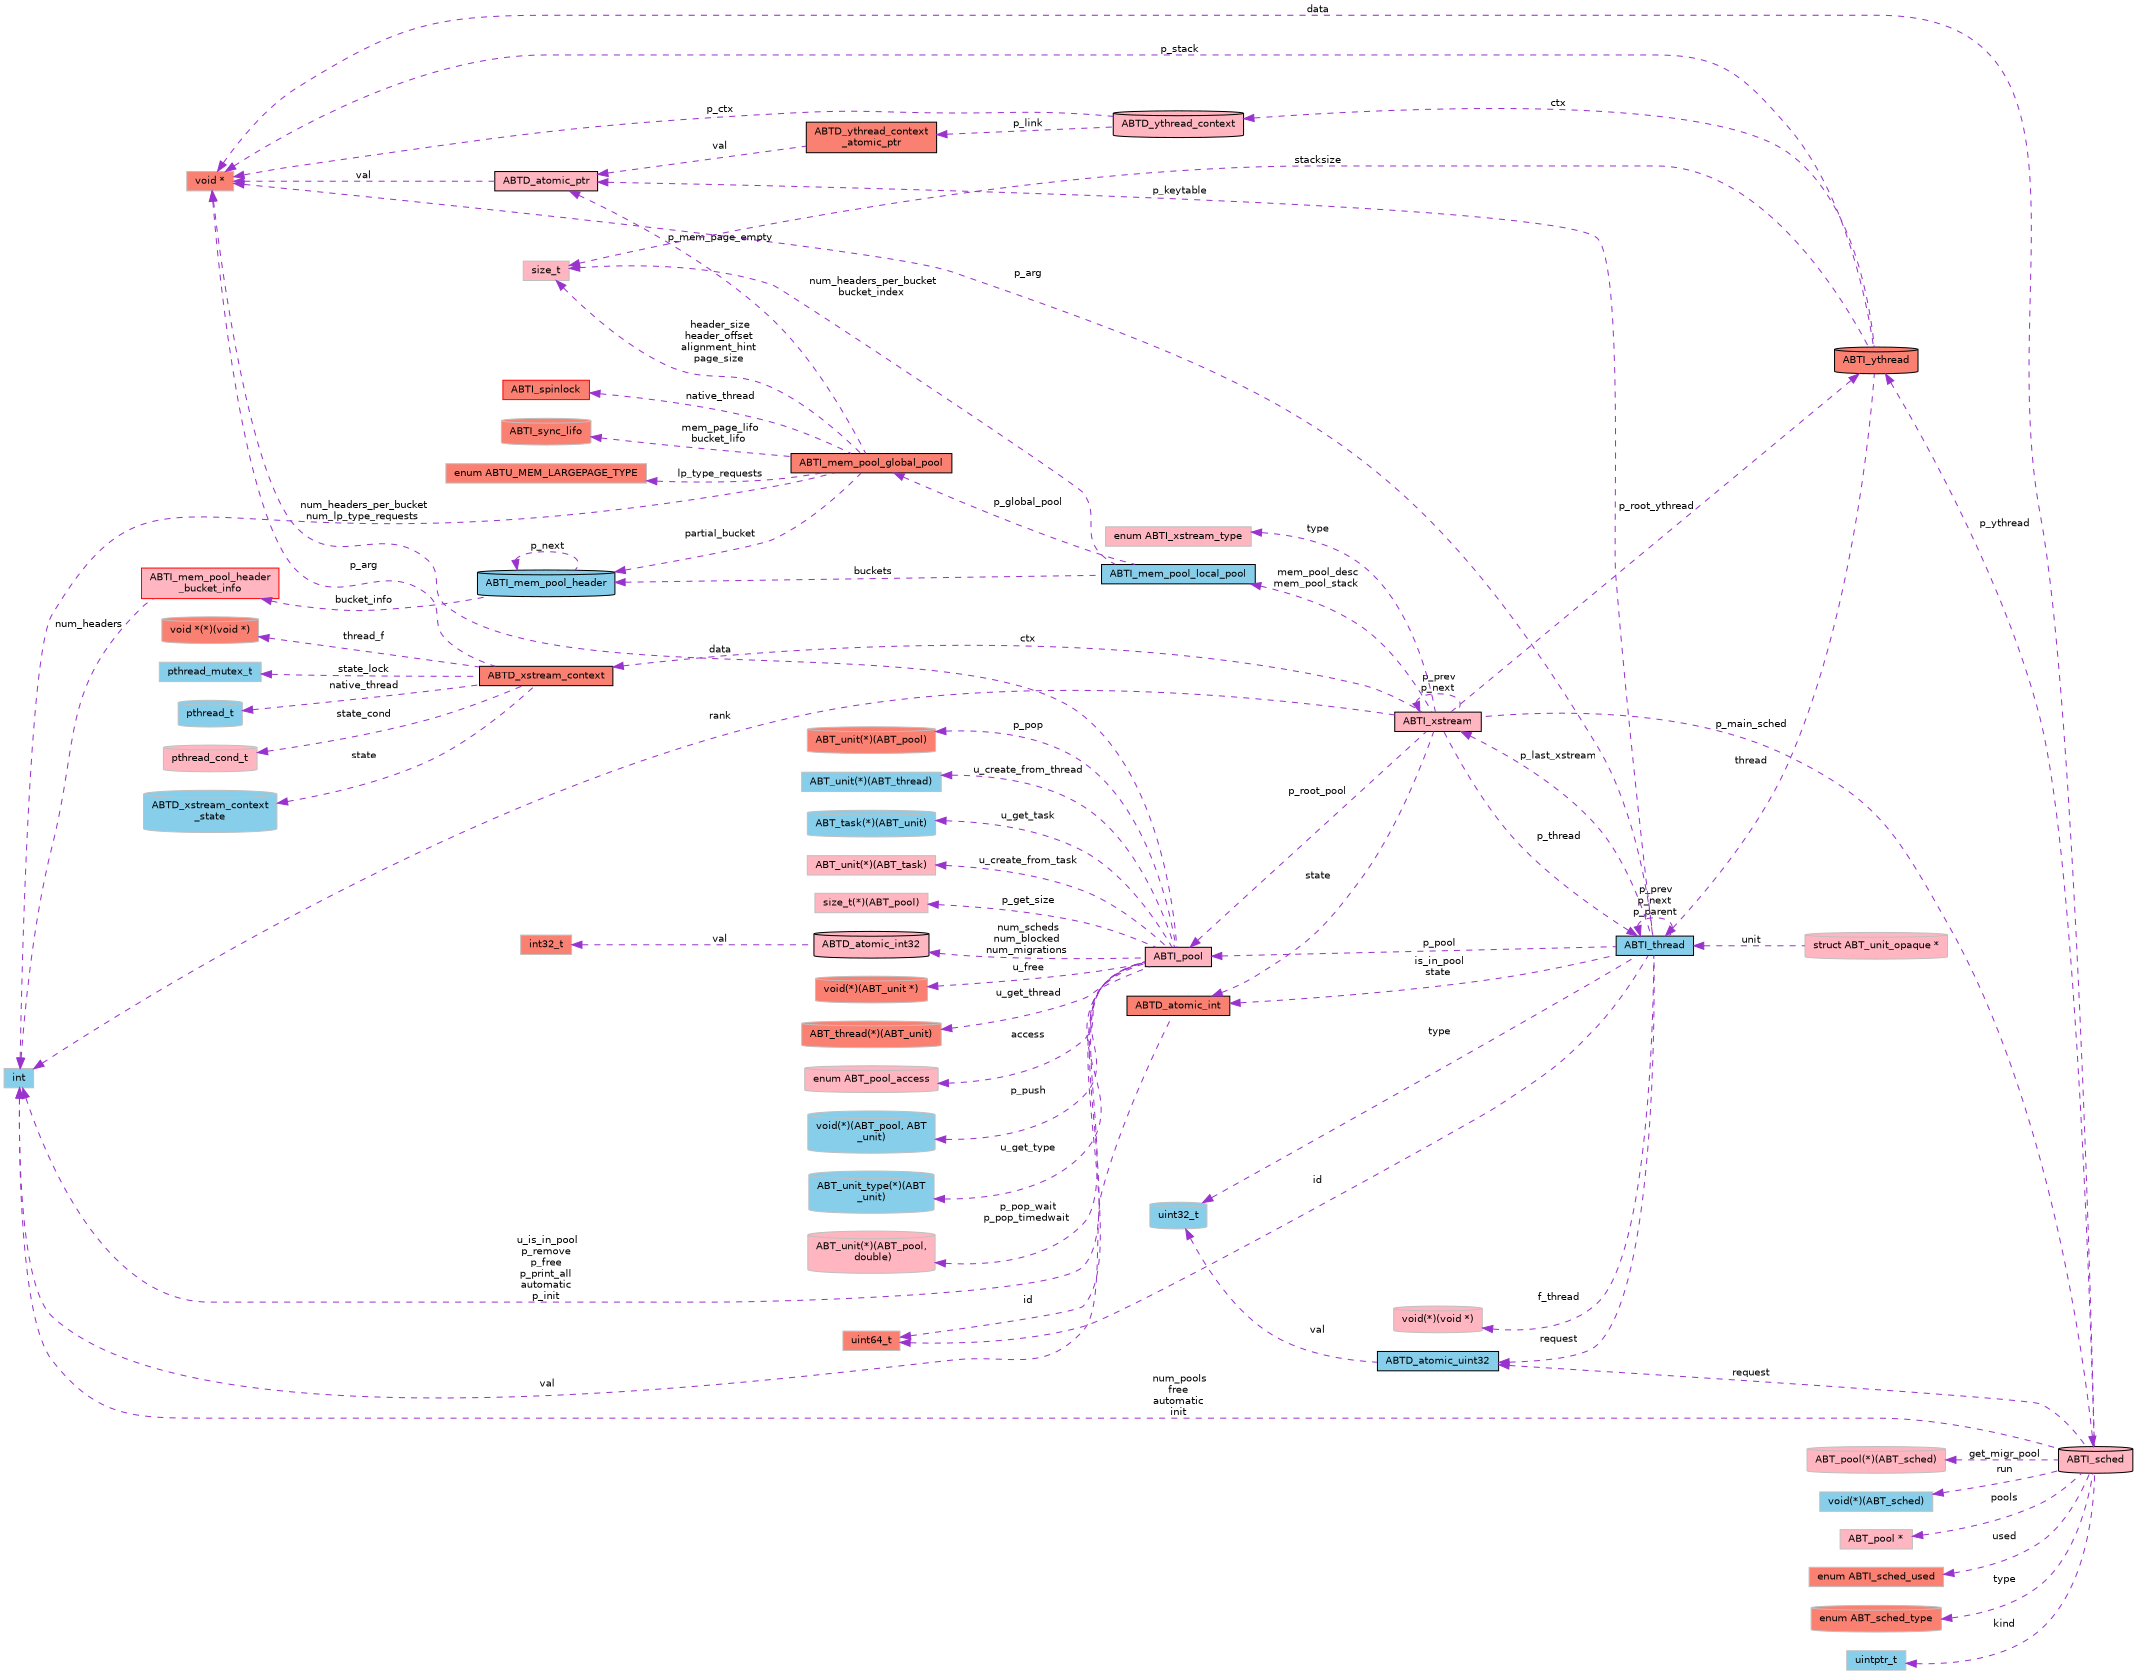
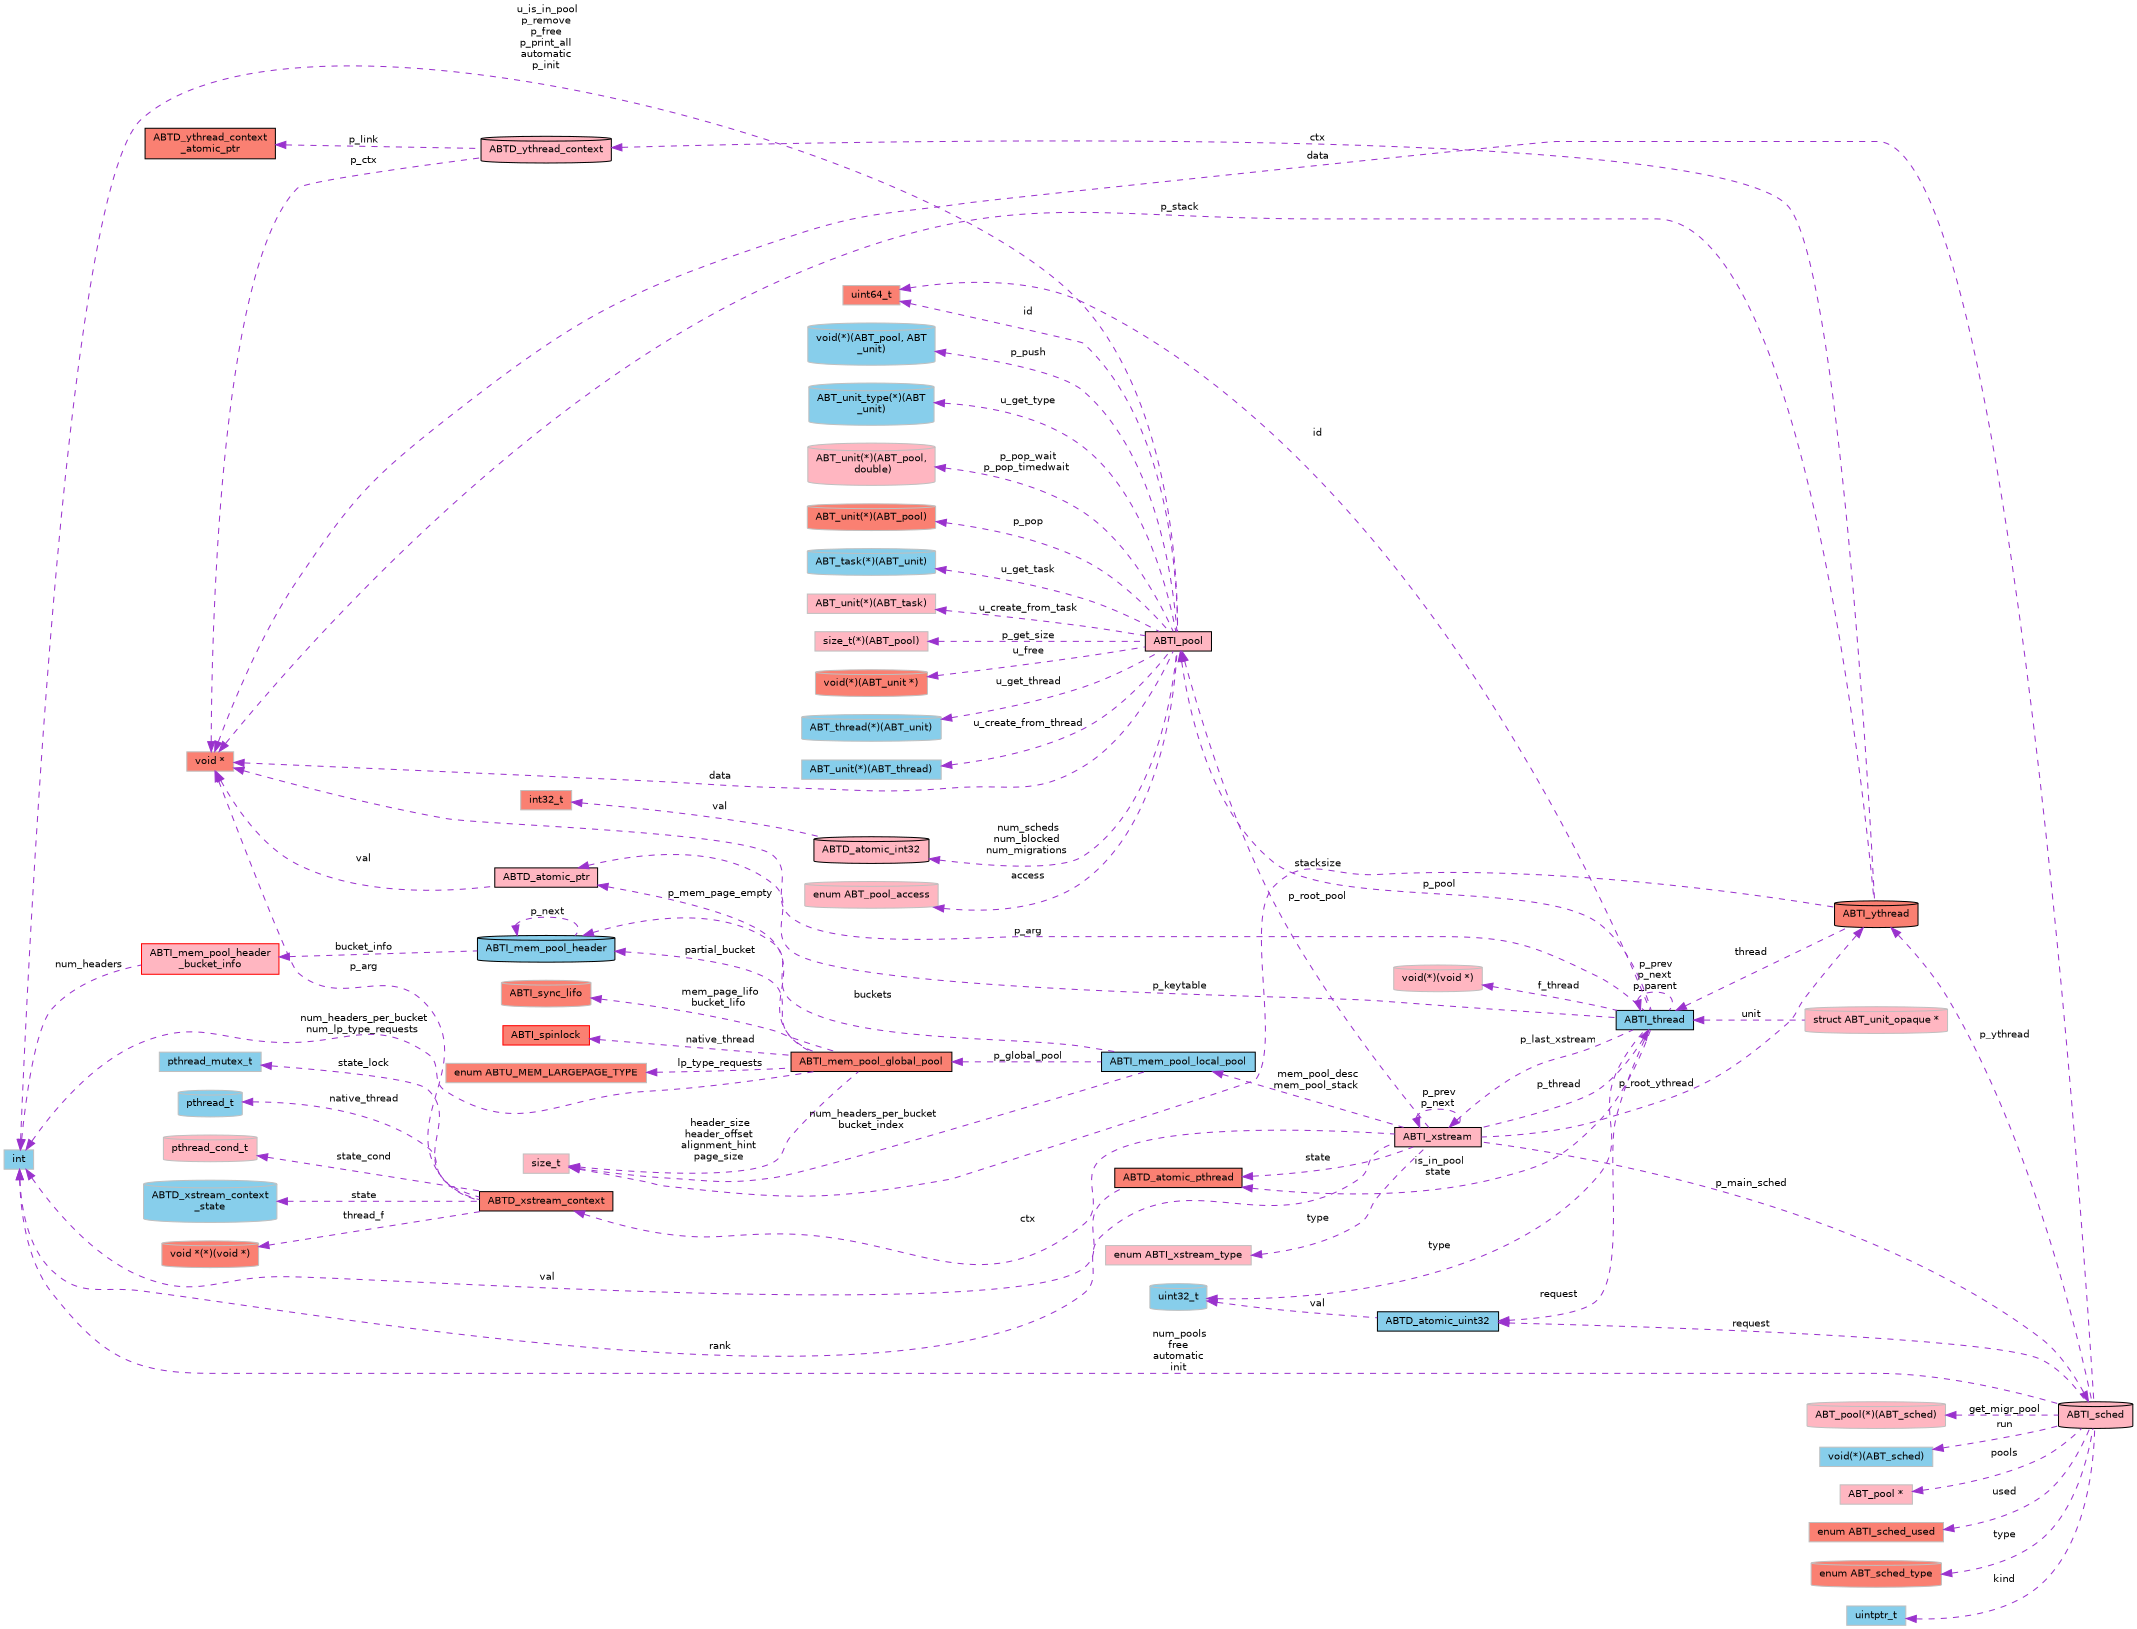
(707, 160) -> none
(1178, 1006) -> (1178, 1178)
(871, 1034) -> (871, 728)
